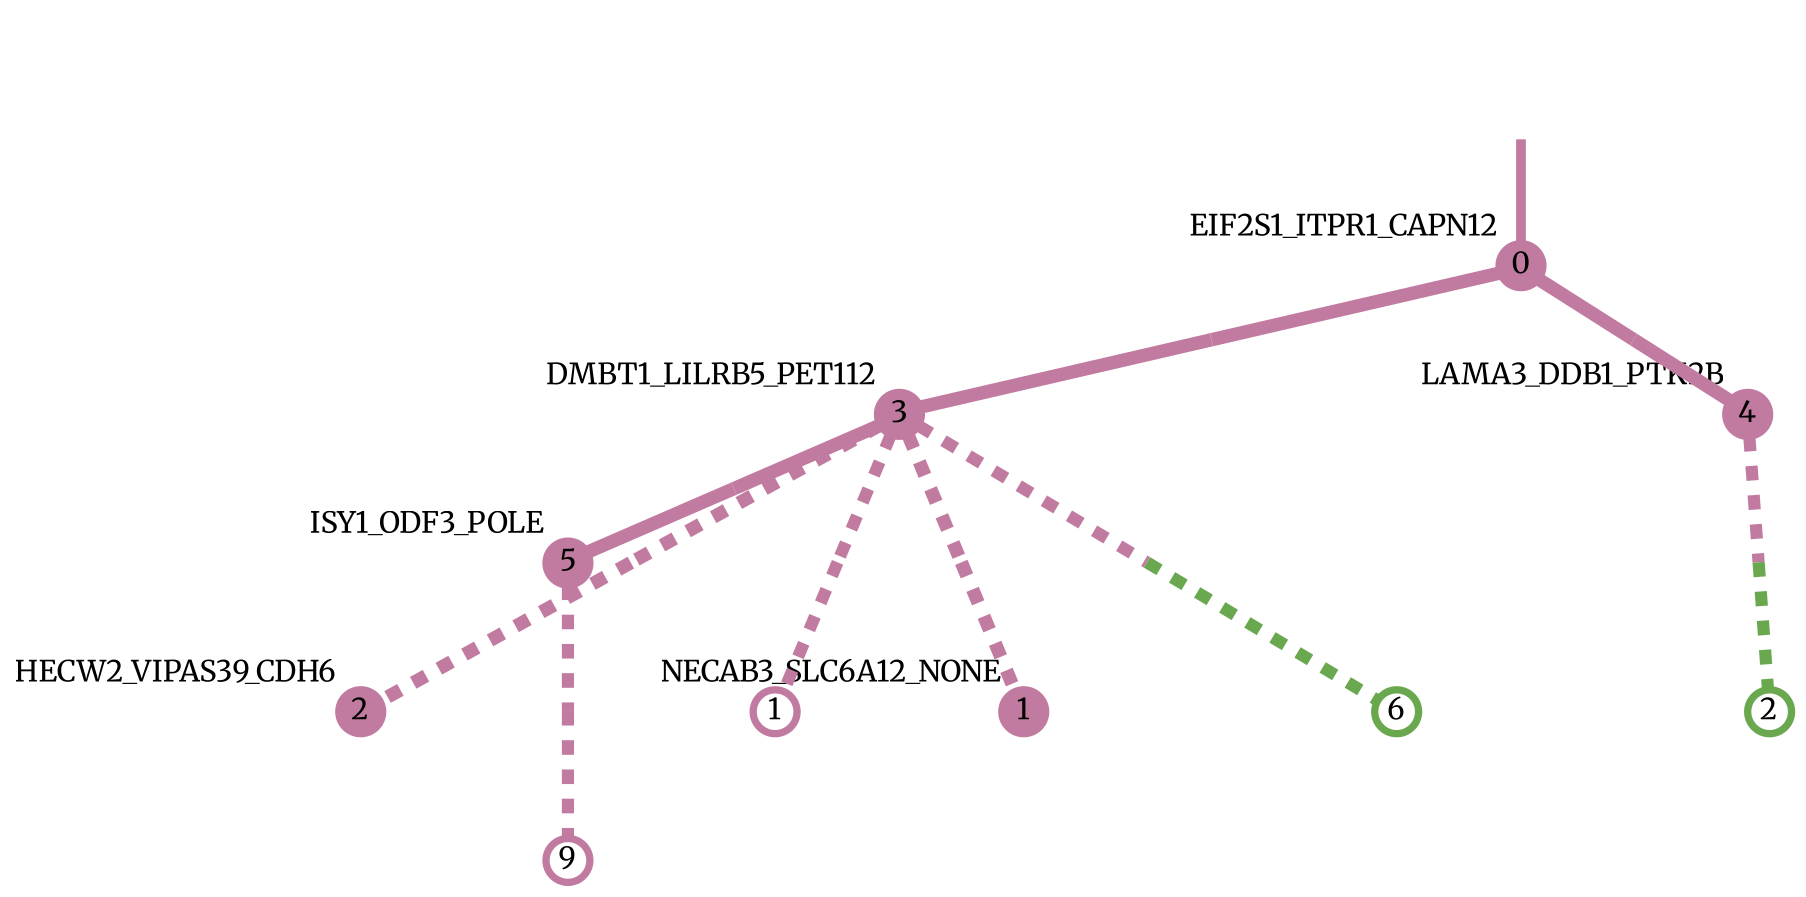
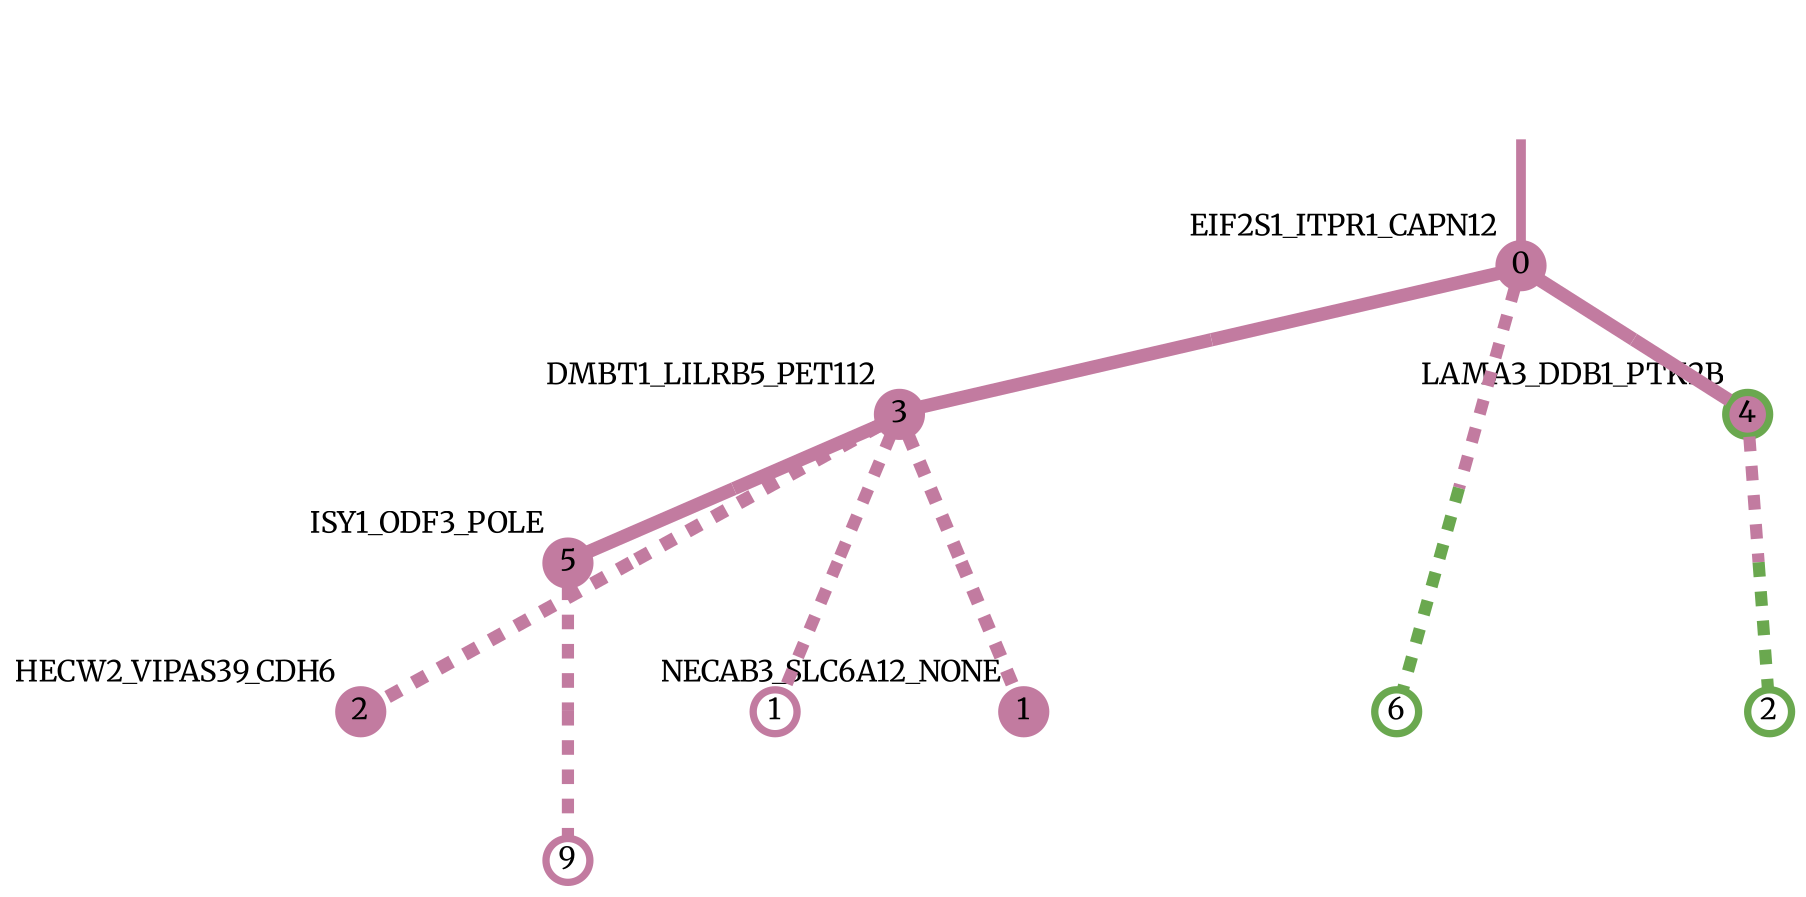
(1748, 414) -> (1748, 414)
(1148, 563) -> (1459, 488)
